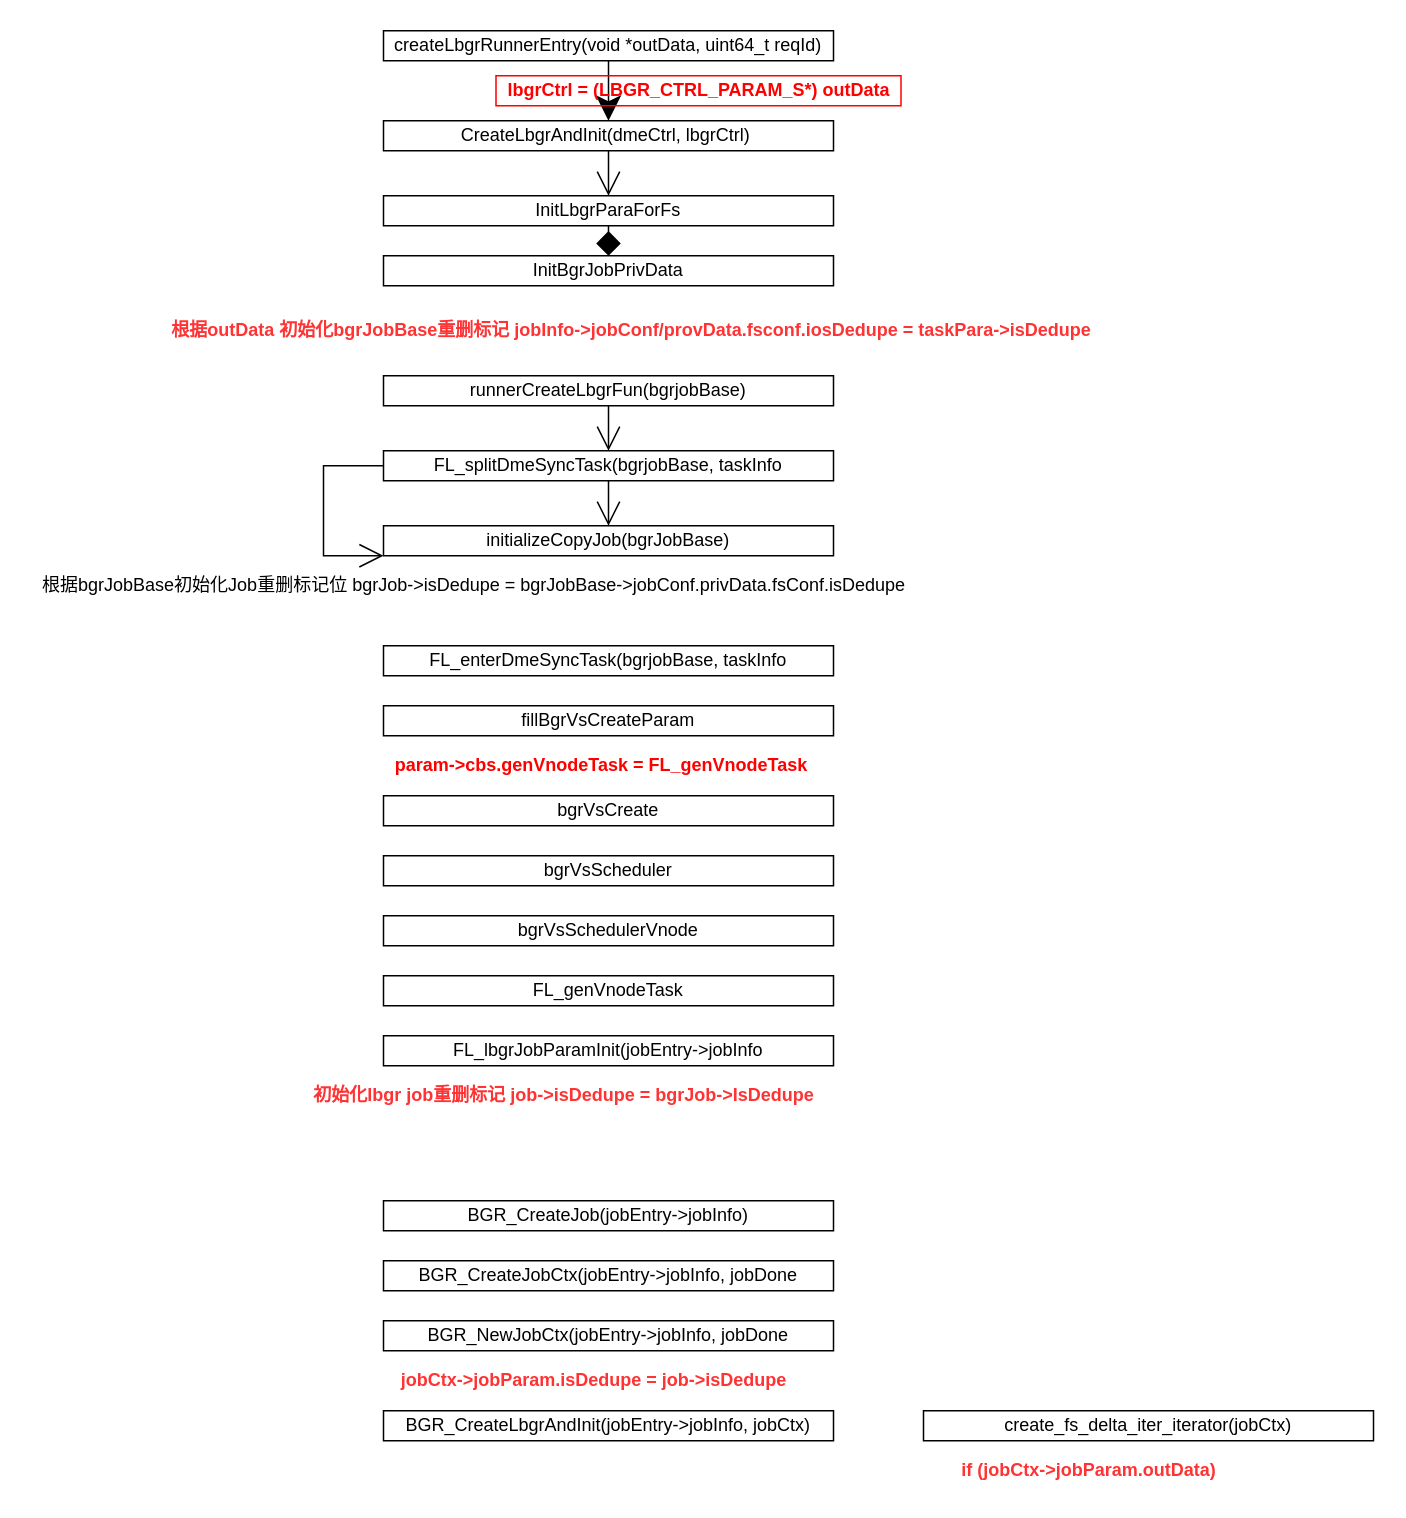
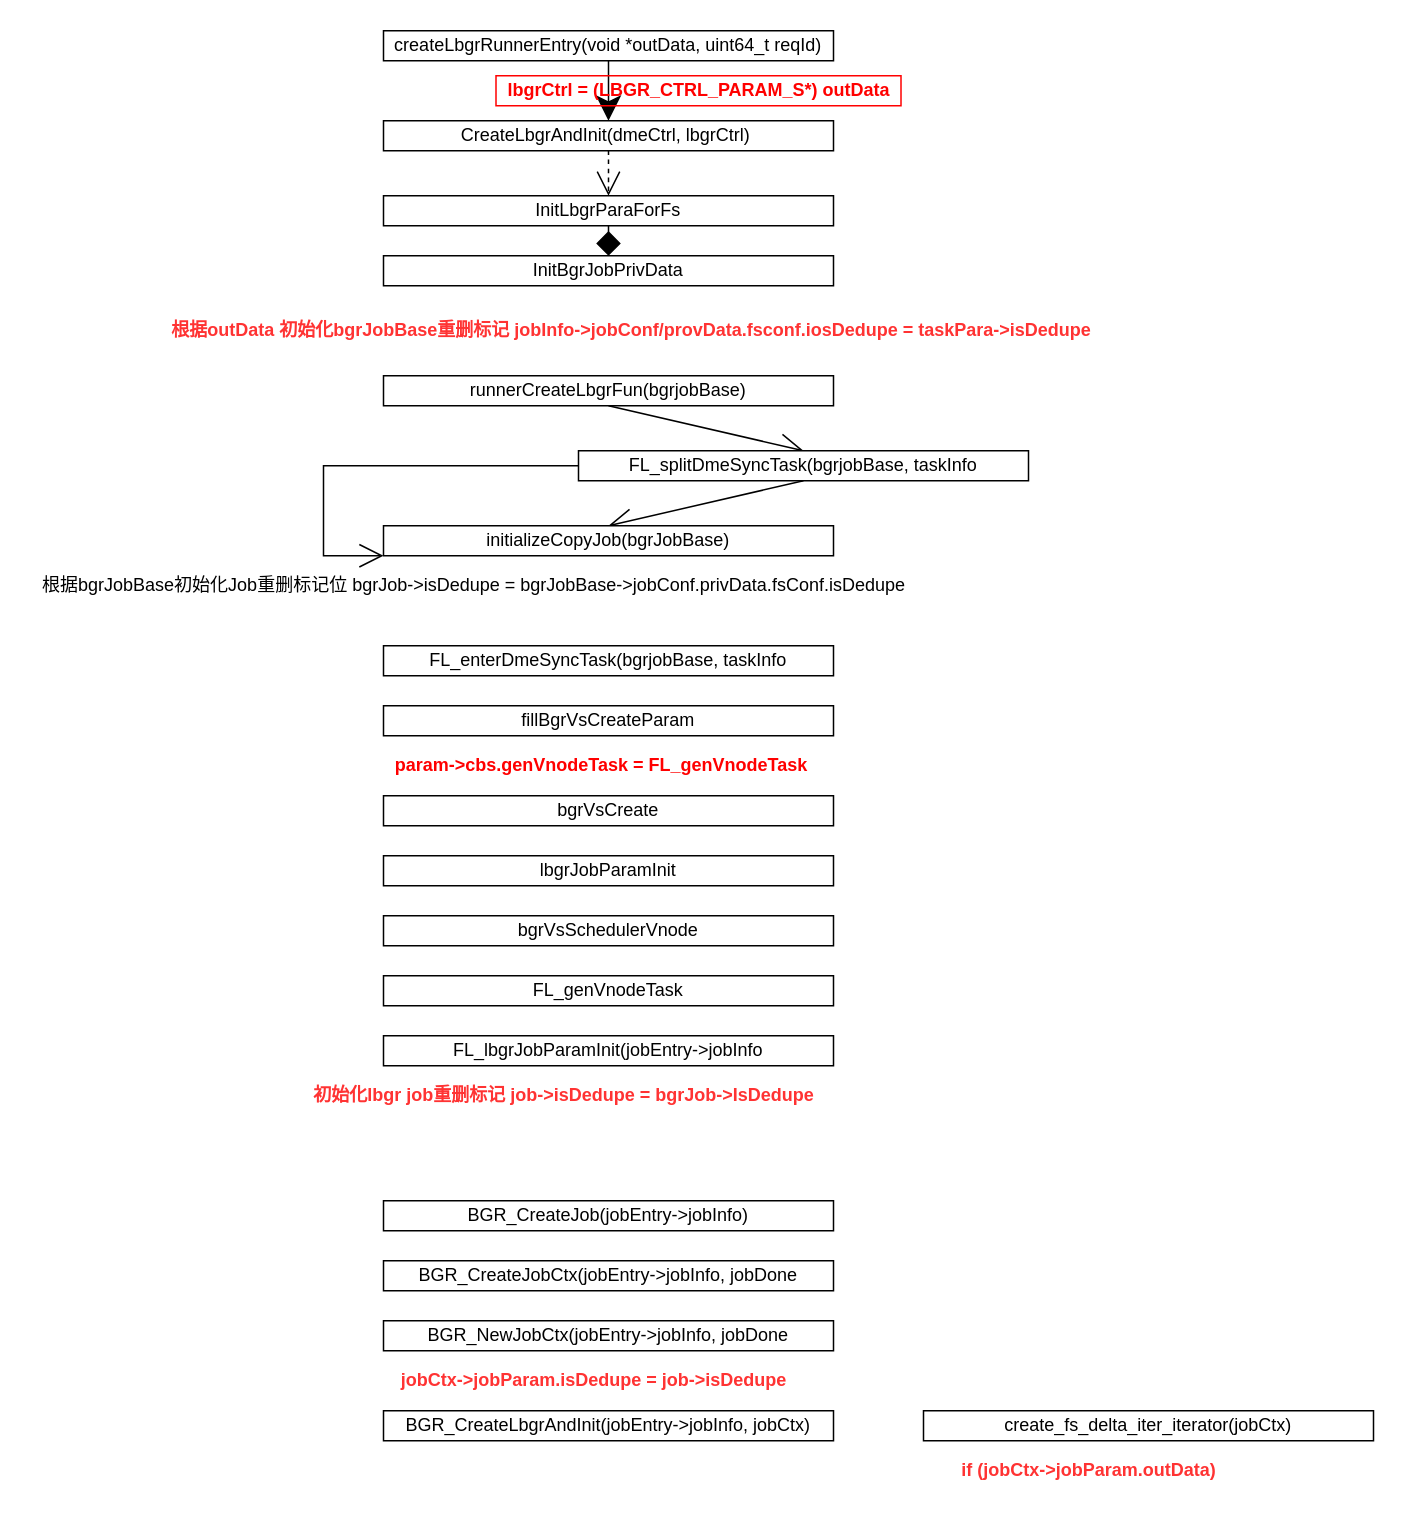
(608, 173) -> (608, 173)
(608, 466) -> (803, 466)
(608, 871) -> (608, 871)
